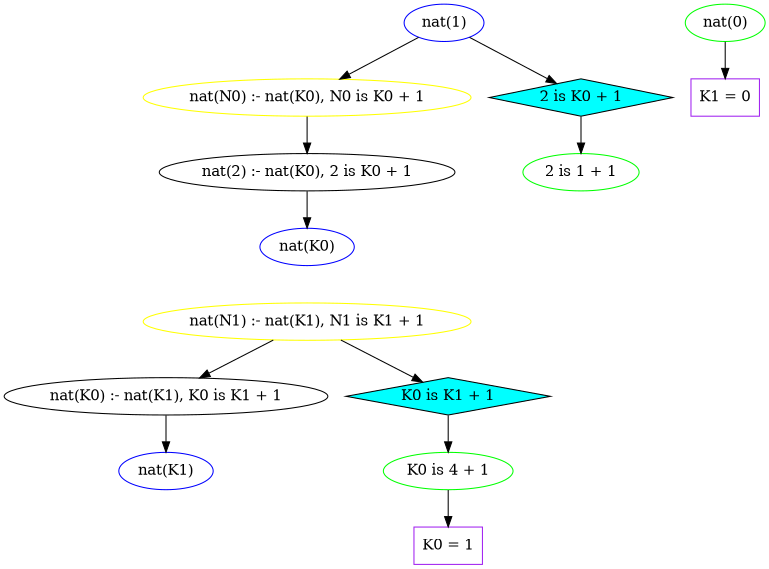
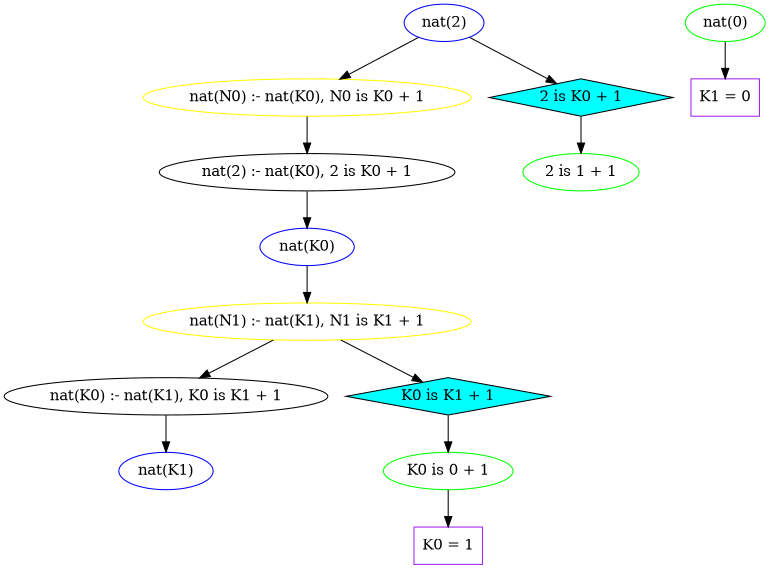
(444, 23) -> (444, 23)
none -> (307, 279)
(448, 471) -> (448, 471)
